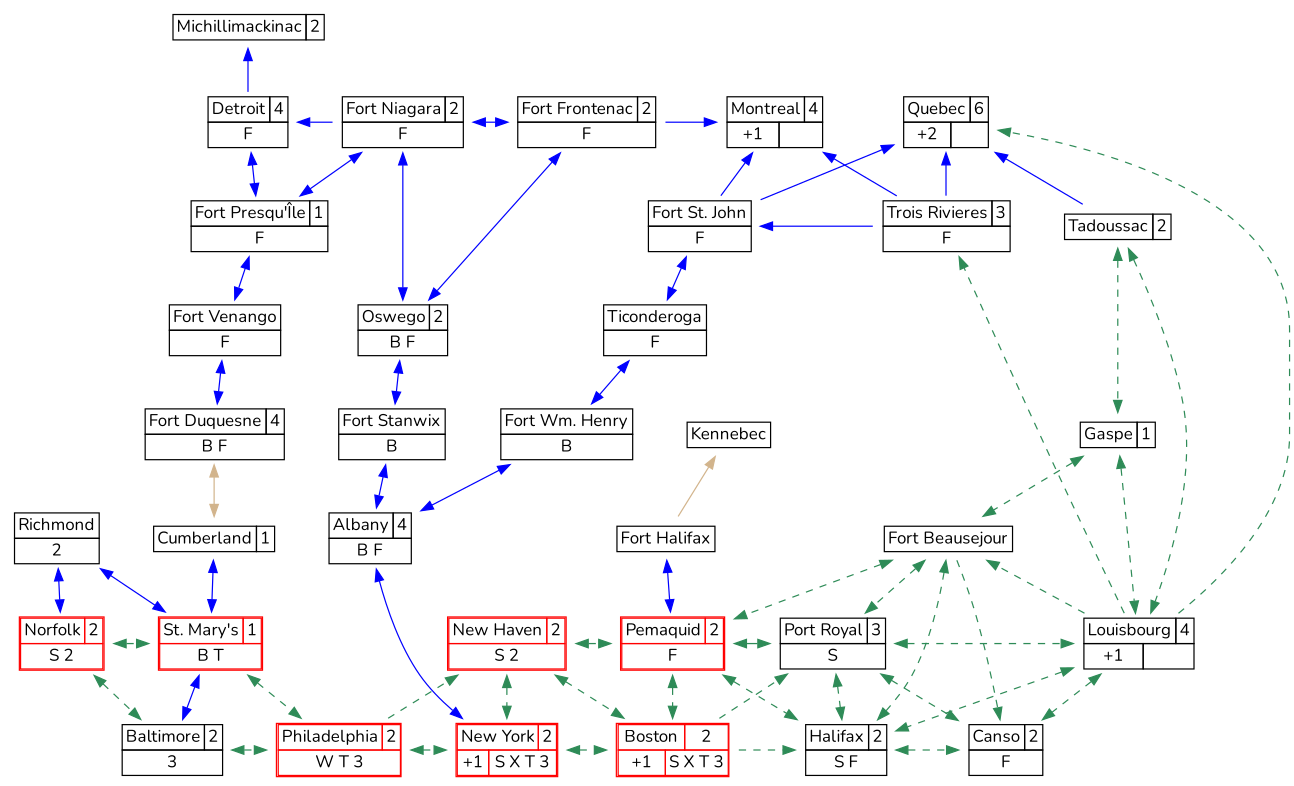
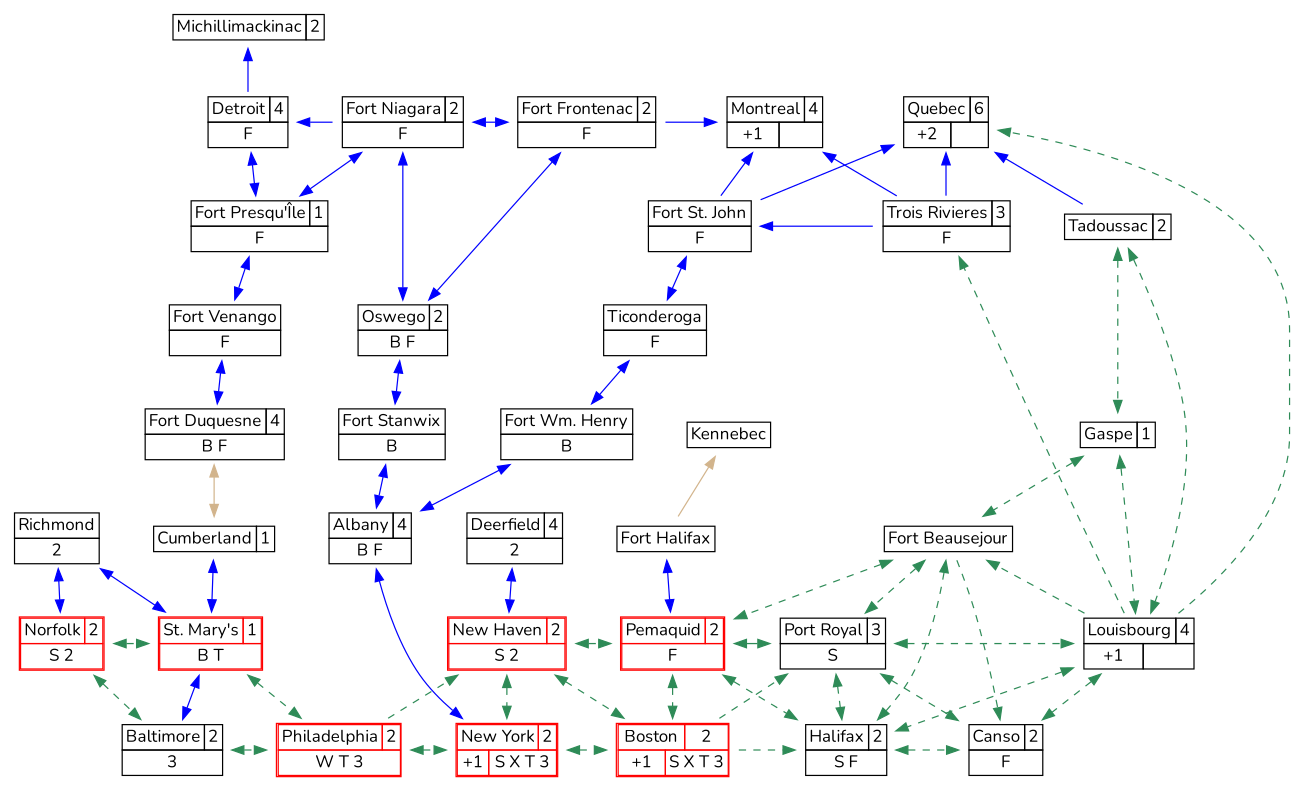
none -> (514, 538)
